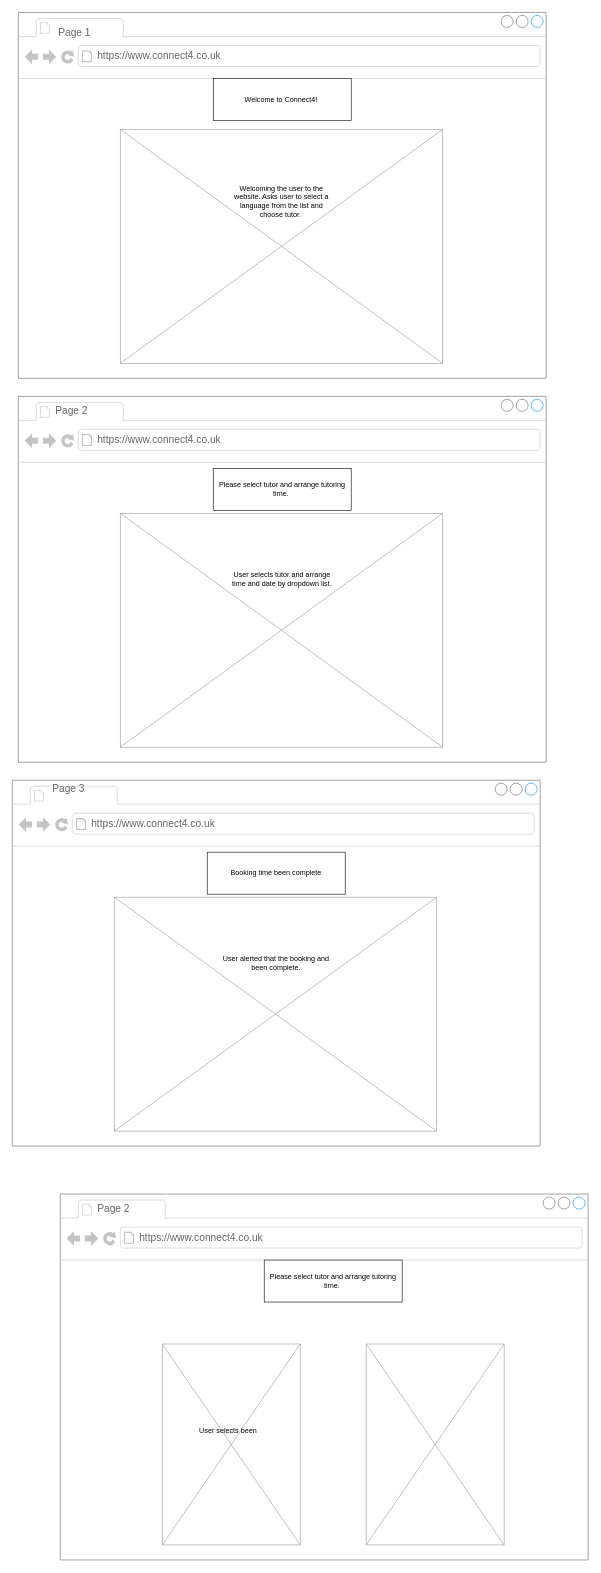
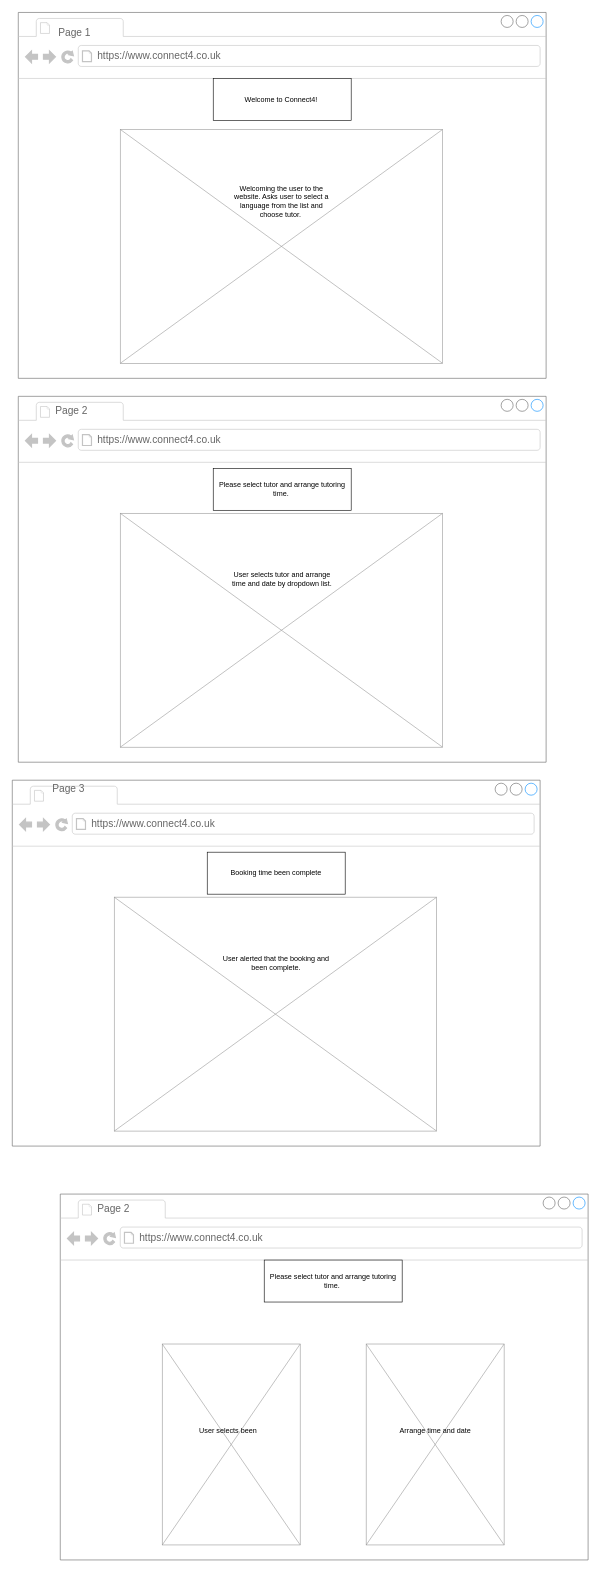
none -> (435, 1431)
